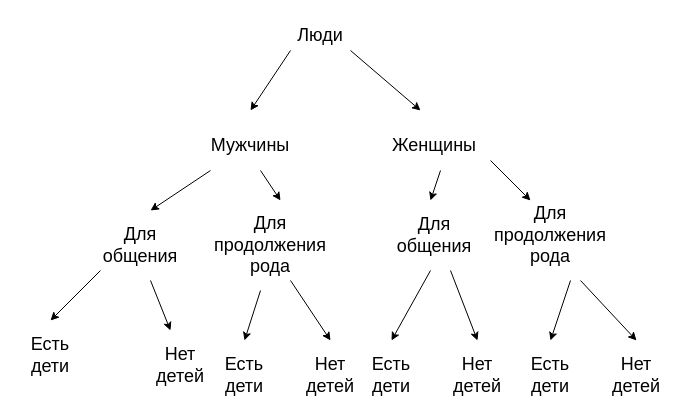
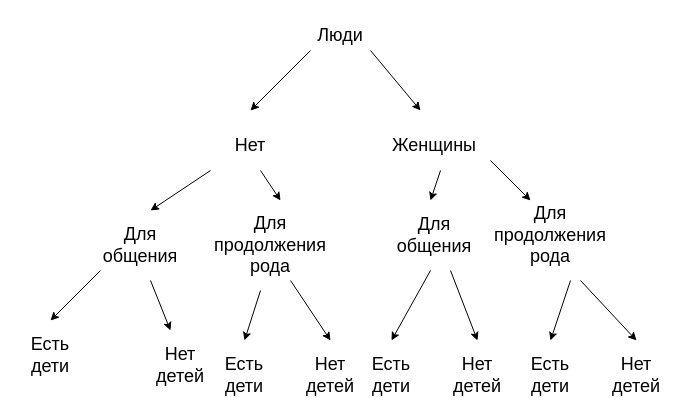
(321, 36) -> (341, 36)
(251, 146) -> (251, 146)
